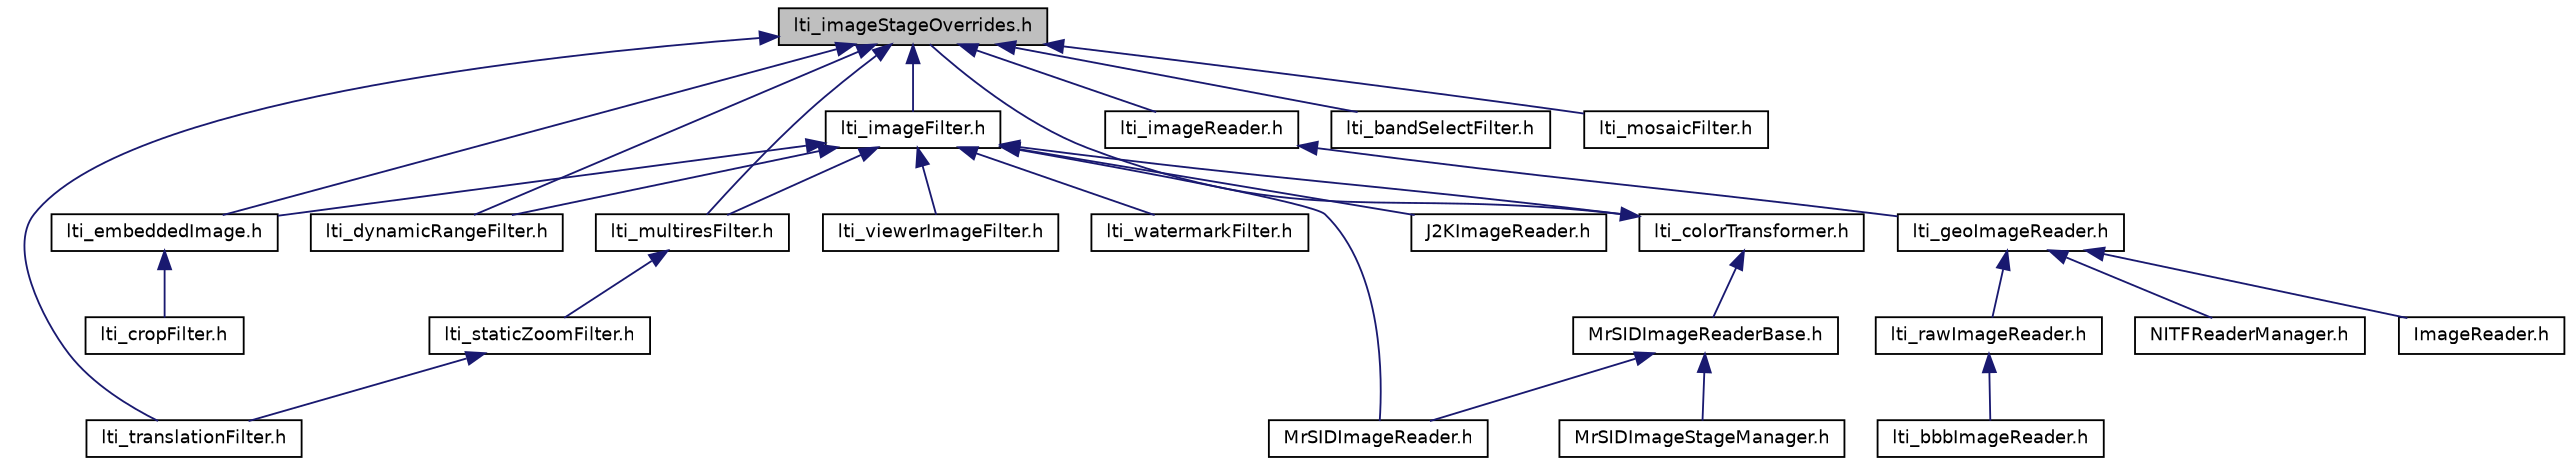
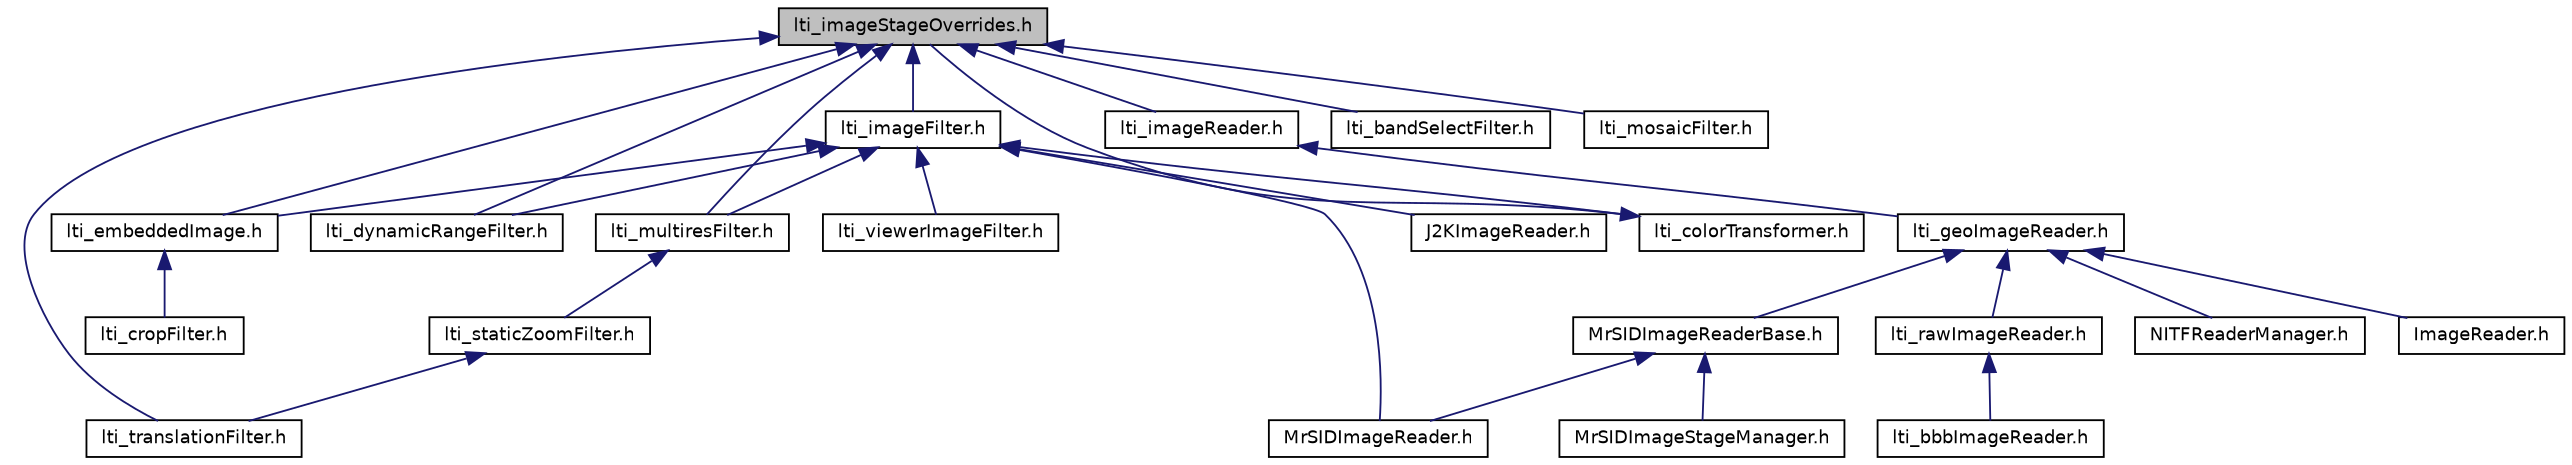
(1200, 233) -> none
(1725, 293) -> (1849, 287)
